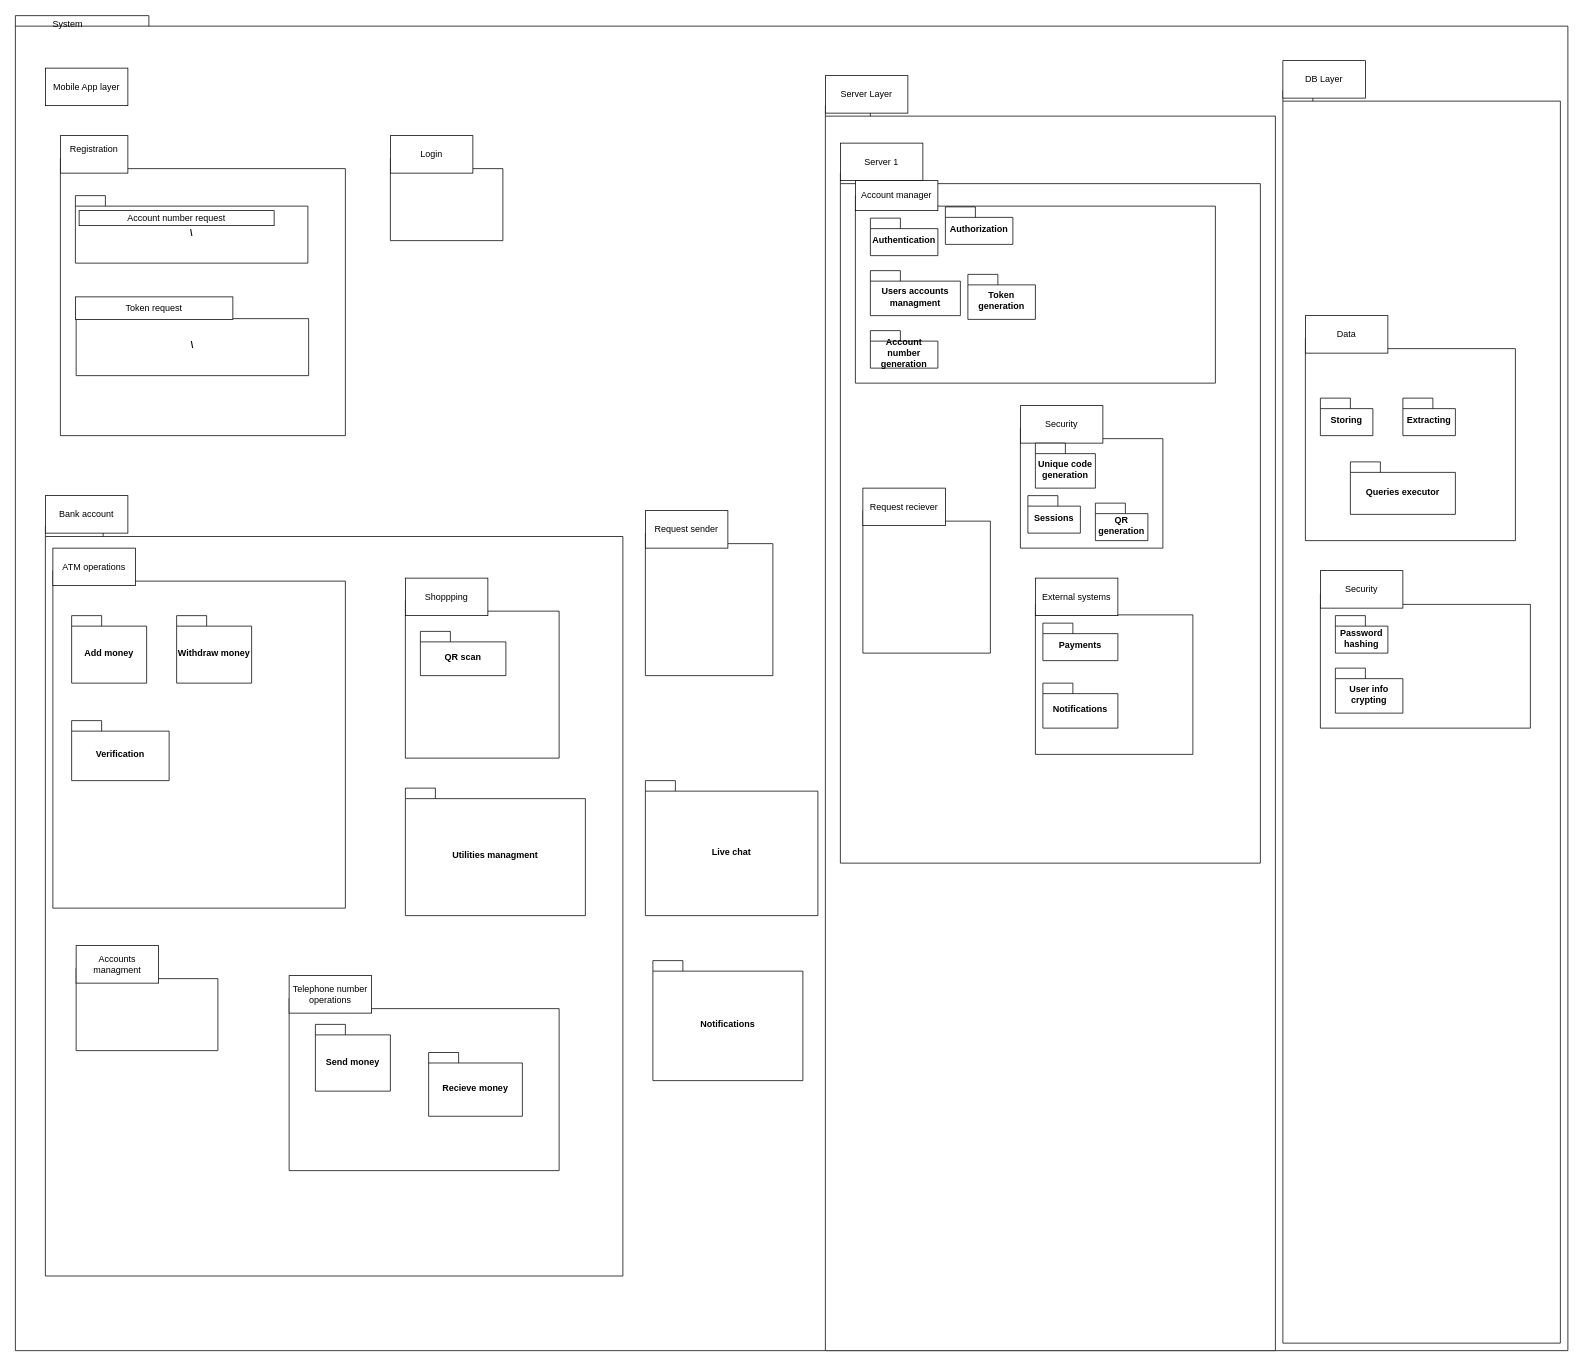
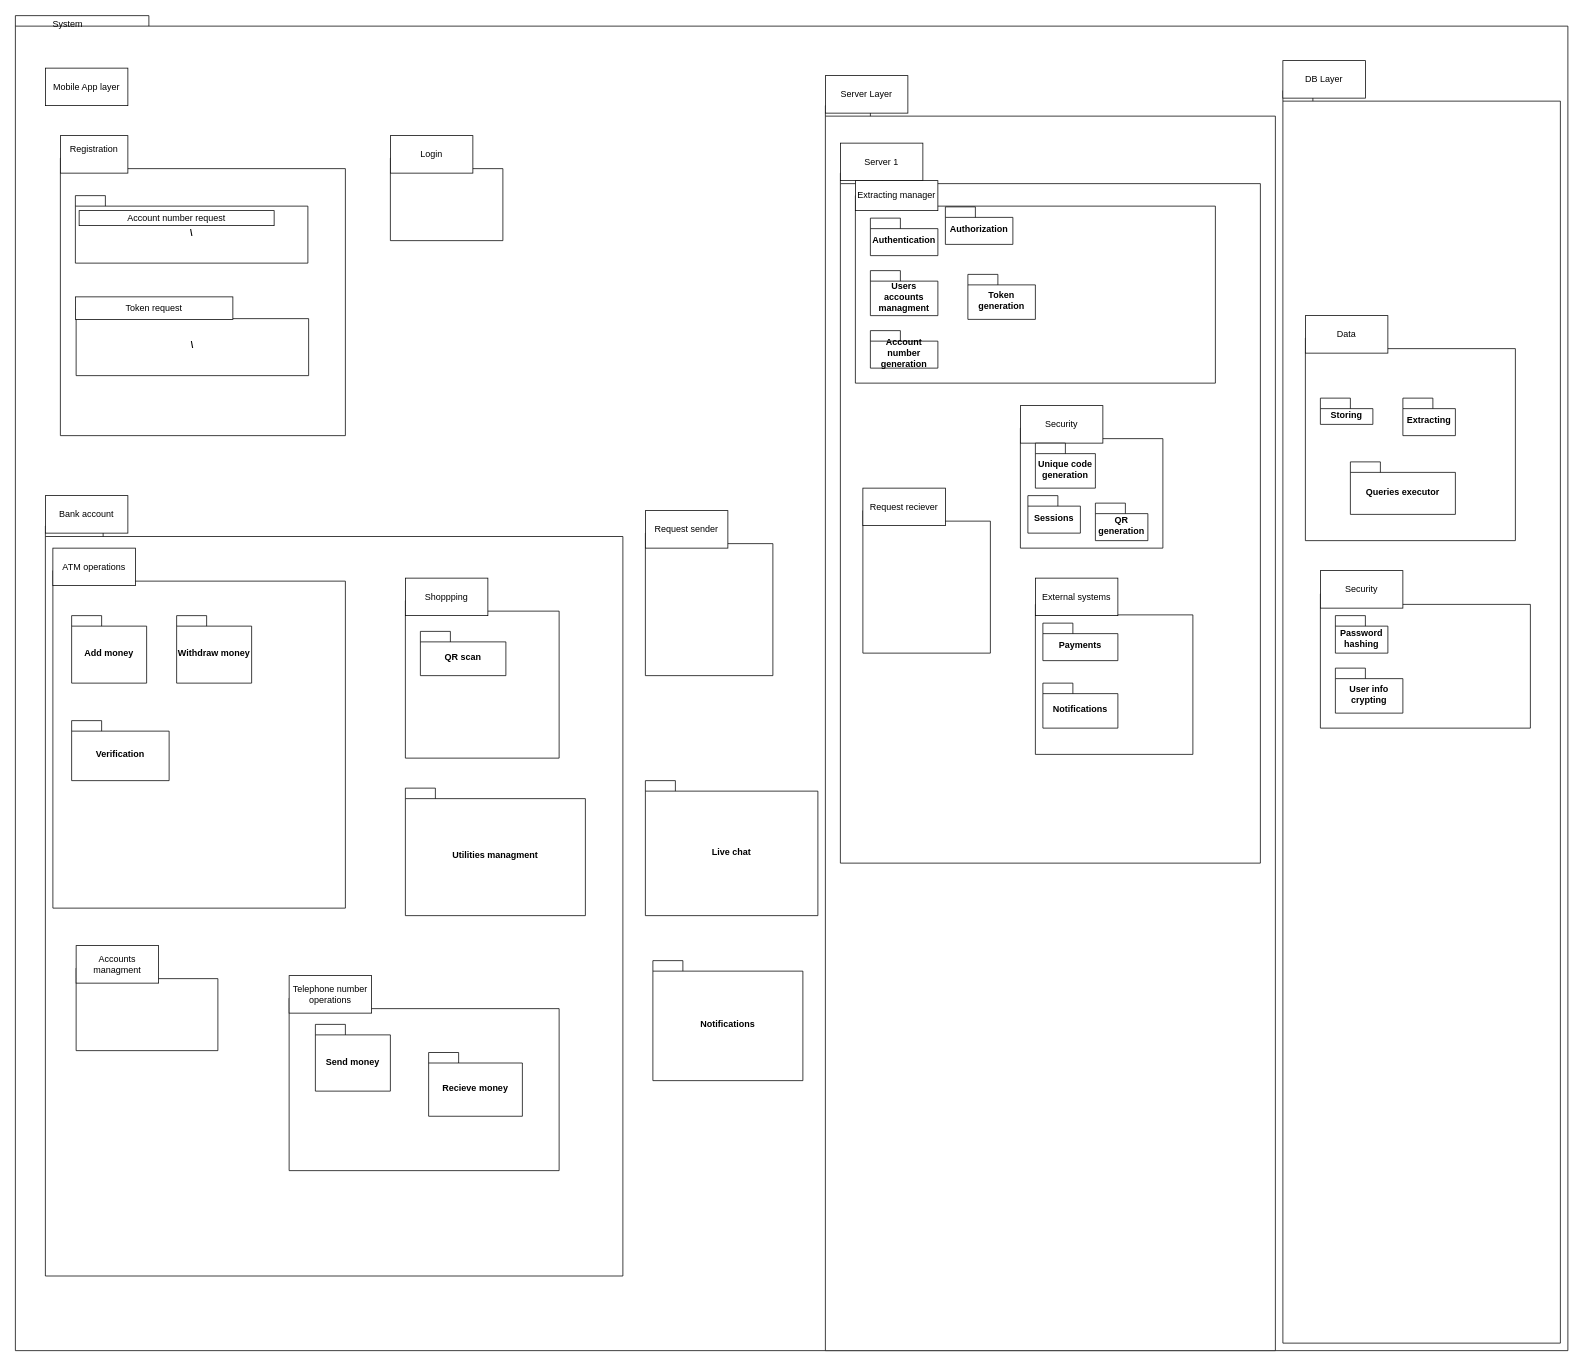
(897, 195) -> (897, 195)
(915, 293) -> (904, 293)
(1347, 417) -> (1347, 411)
